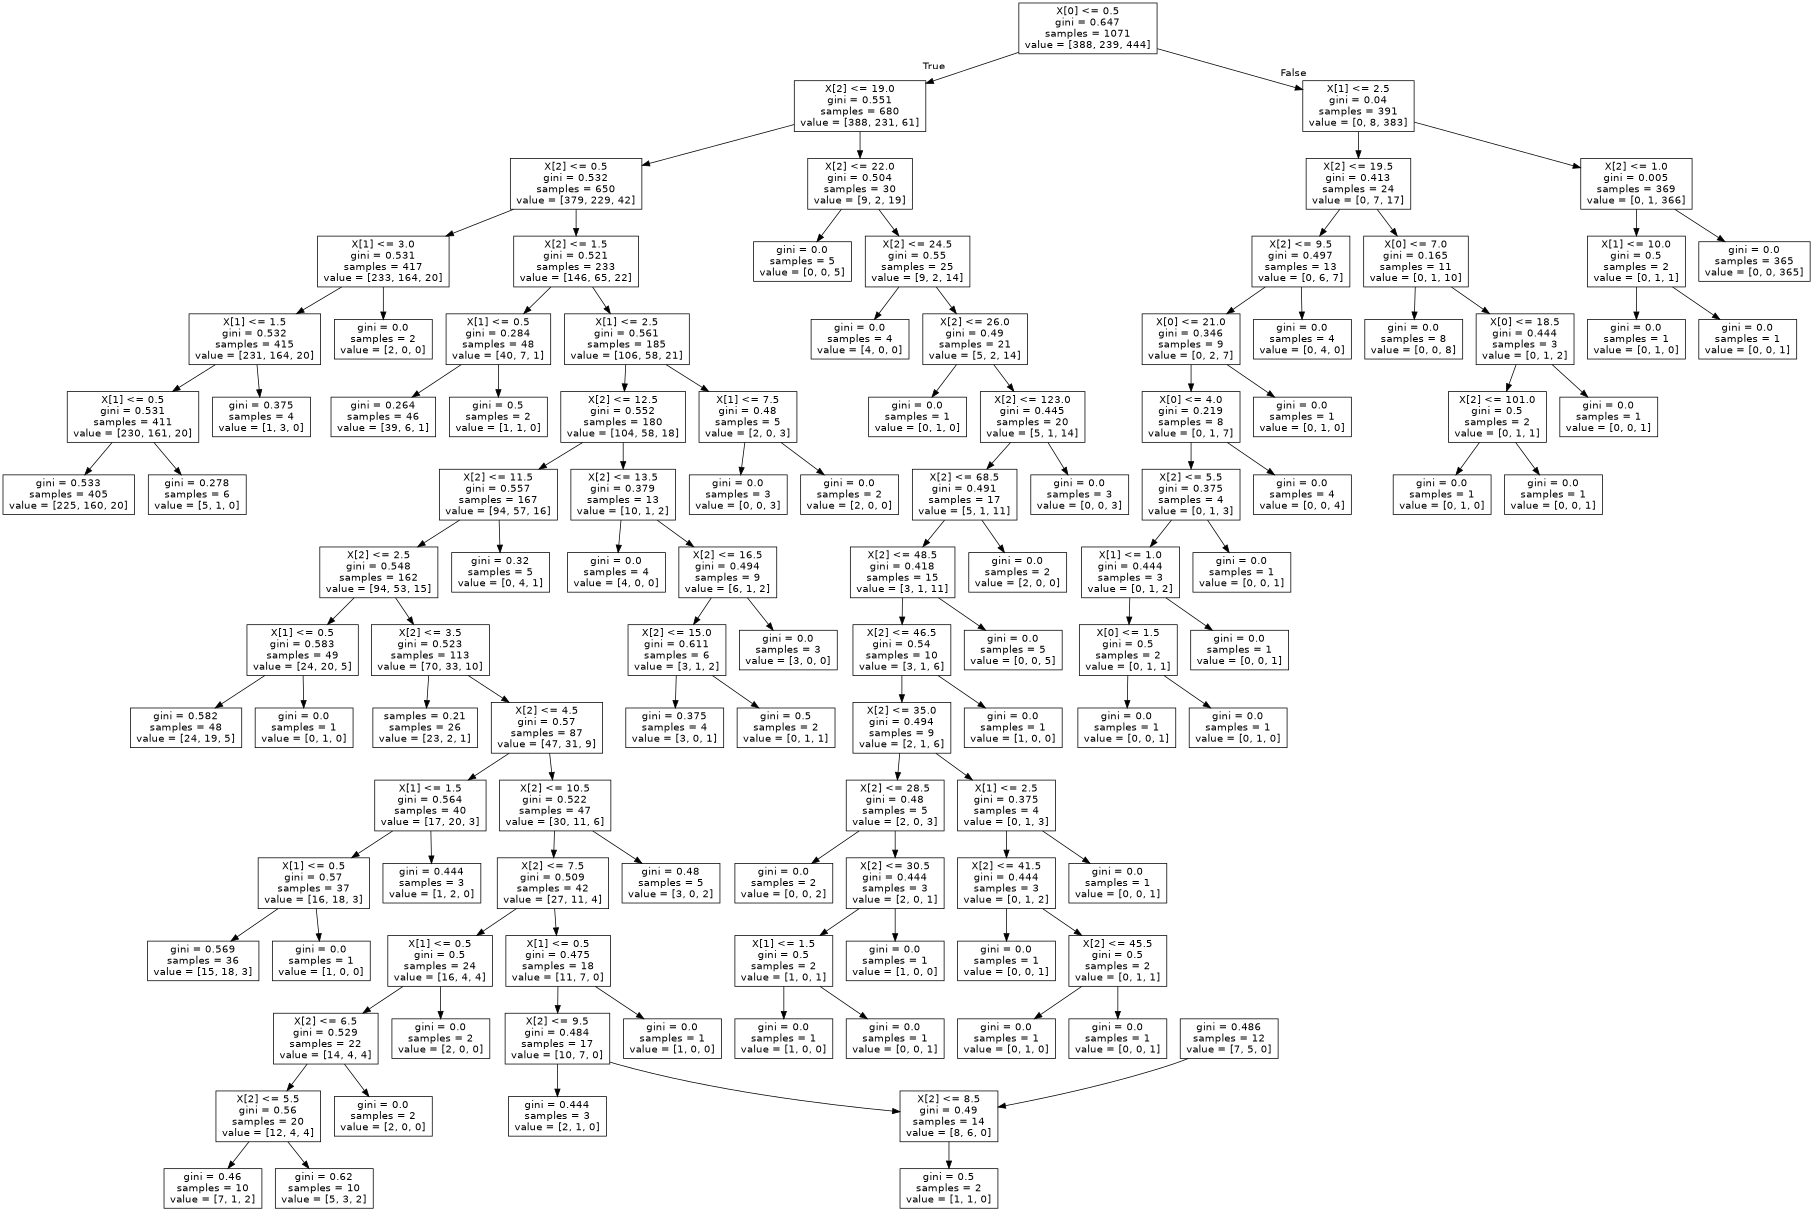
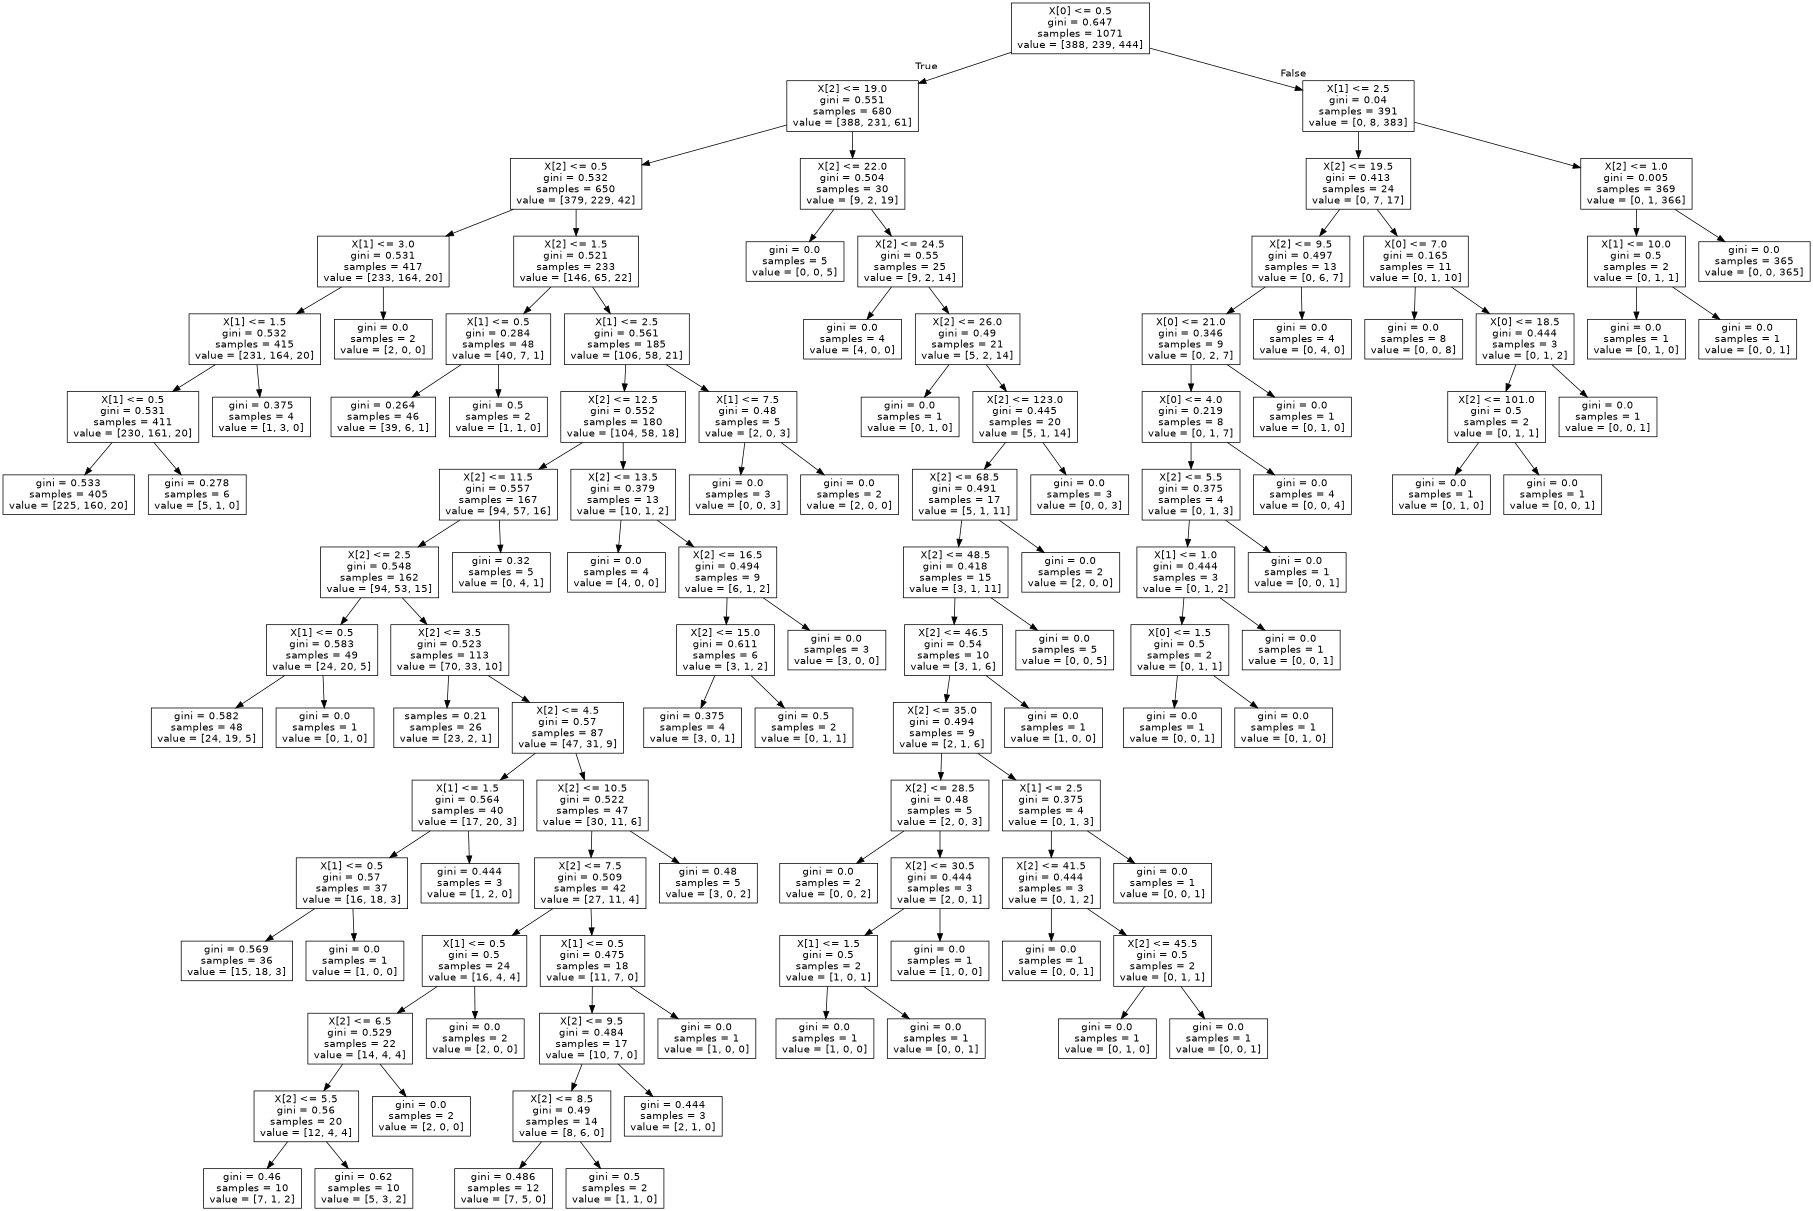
(1098, 1085) -> (533, 1152)
